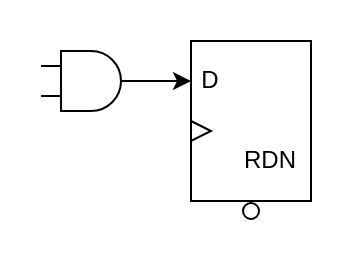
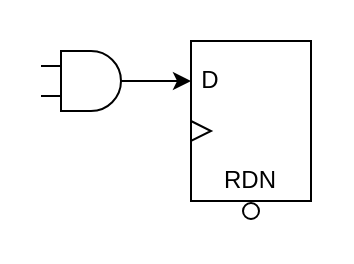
(271, 161) -> (251, 181)
